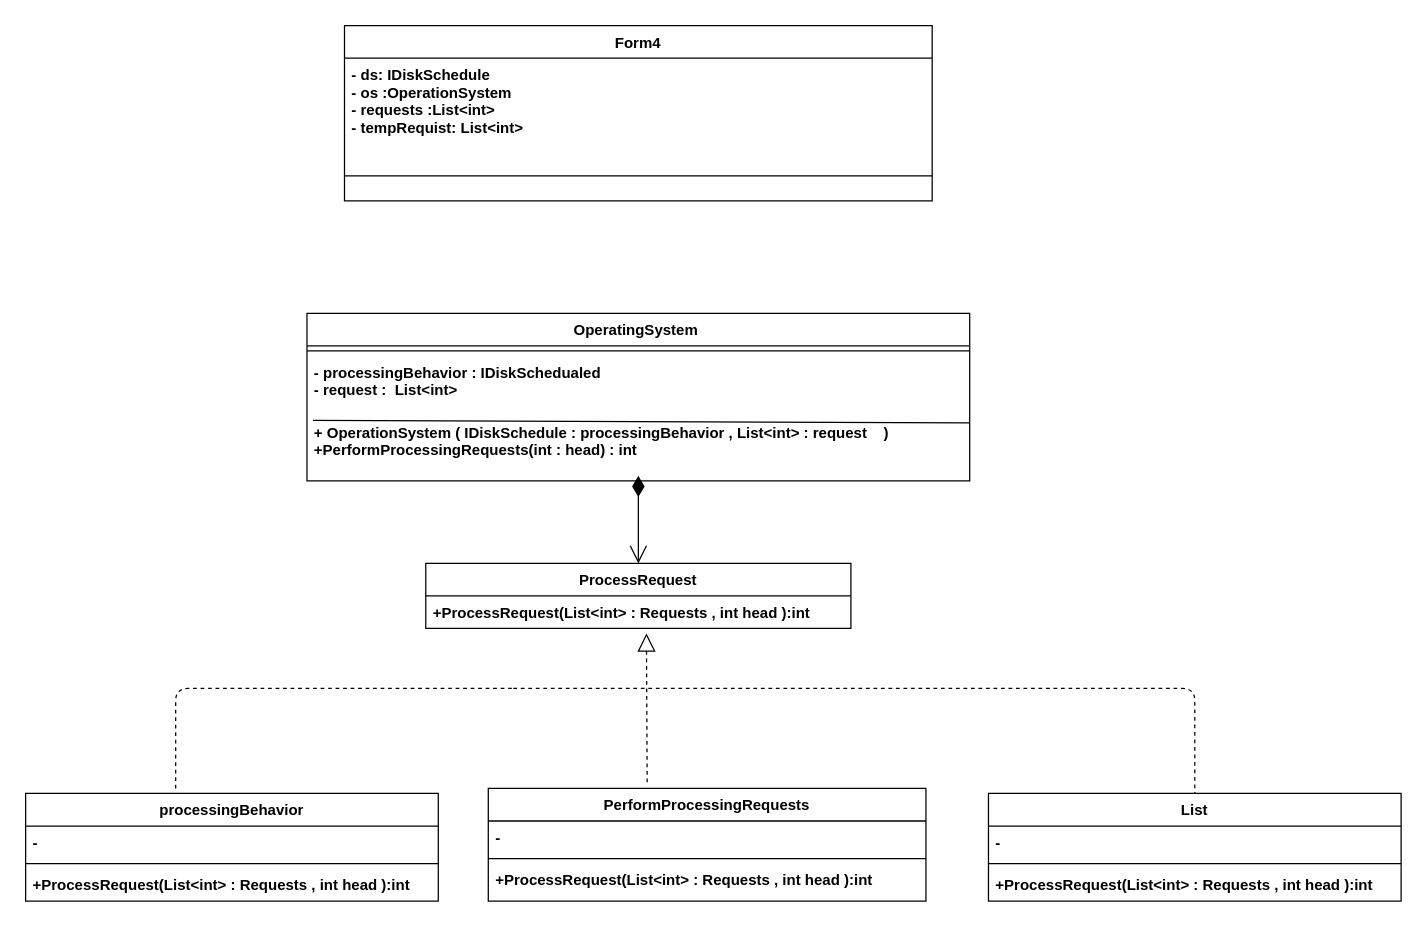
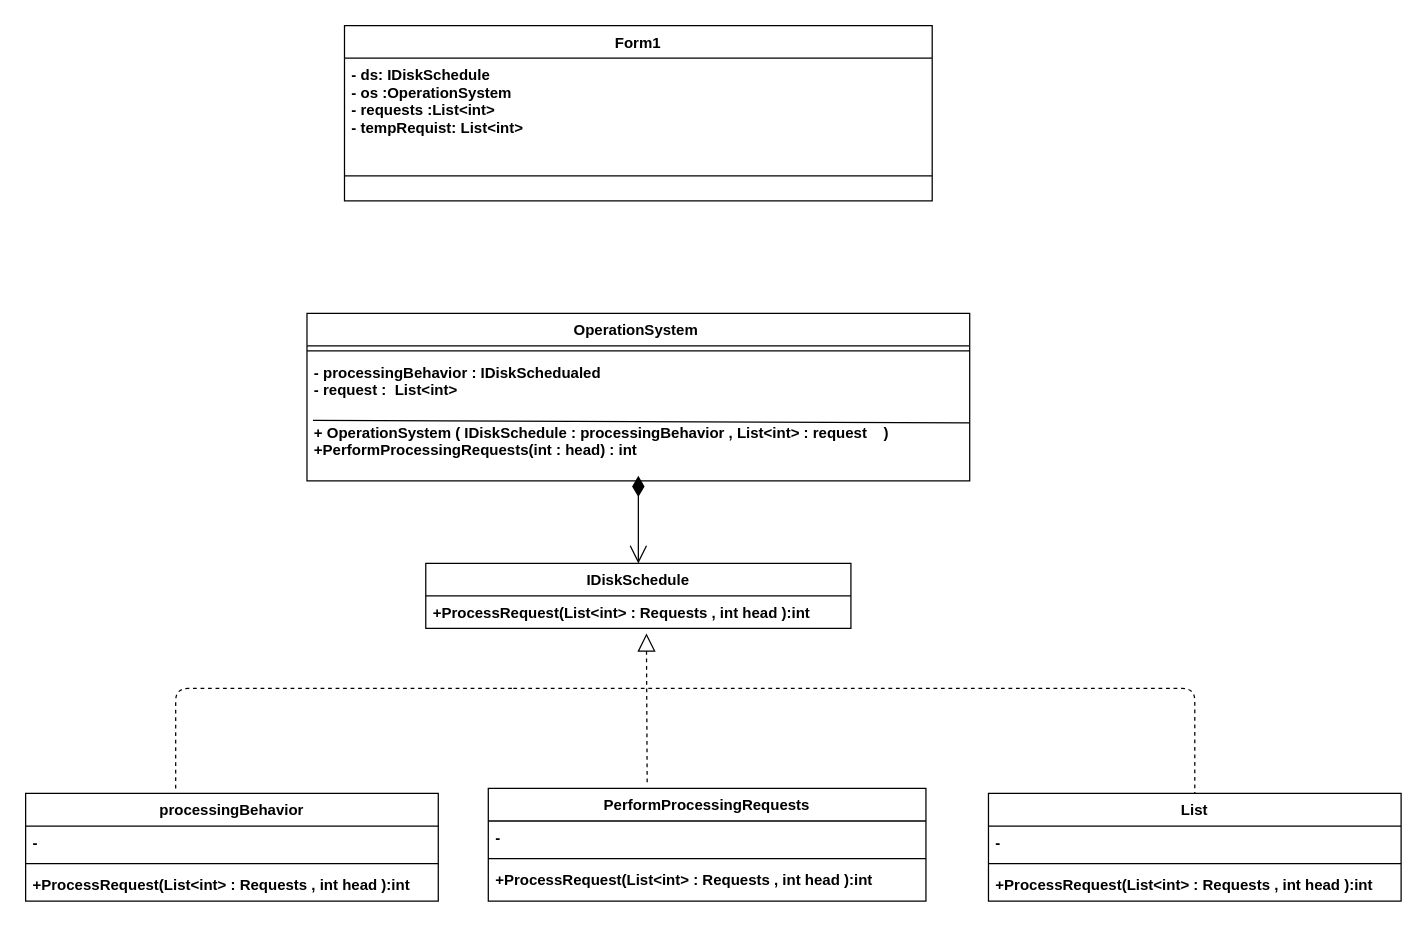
(638, 43) -> (638, 43)
(638, 330) -> (638, 330)
(638, 580) -> (638, 580)
